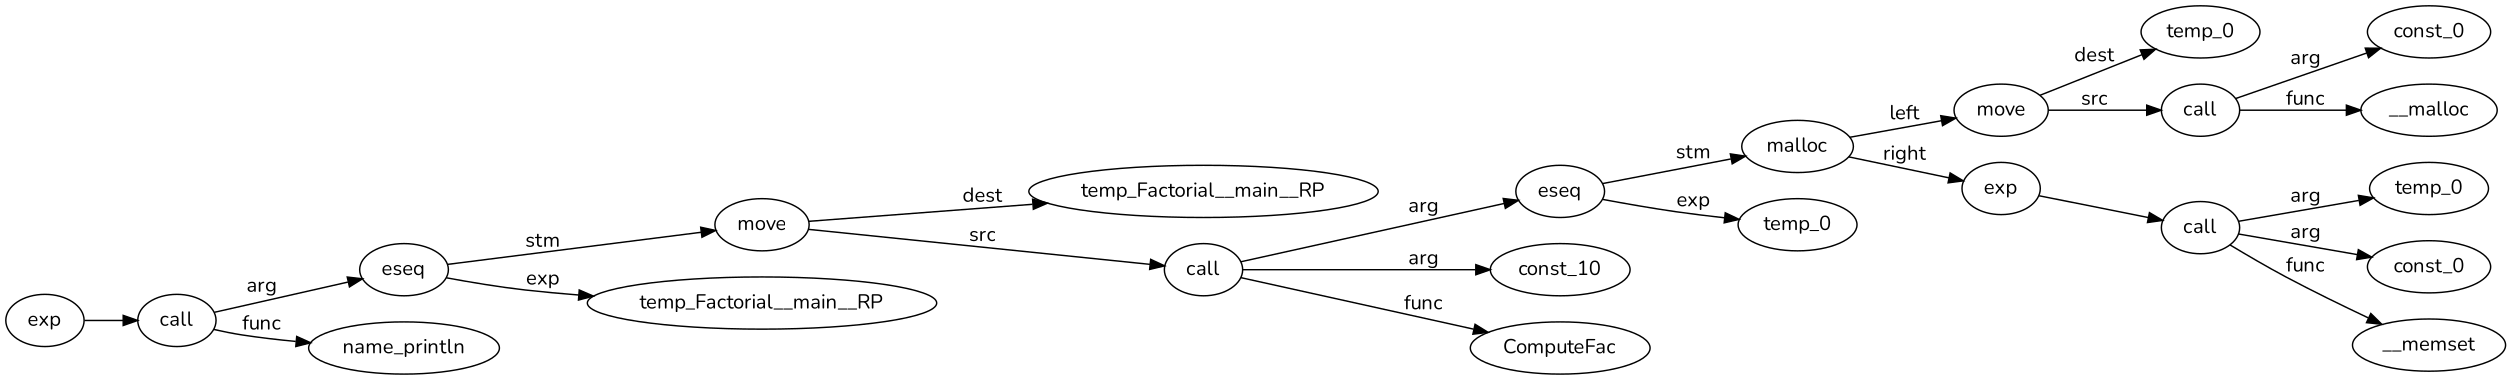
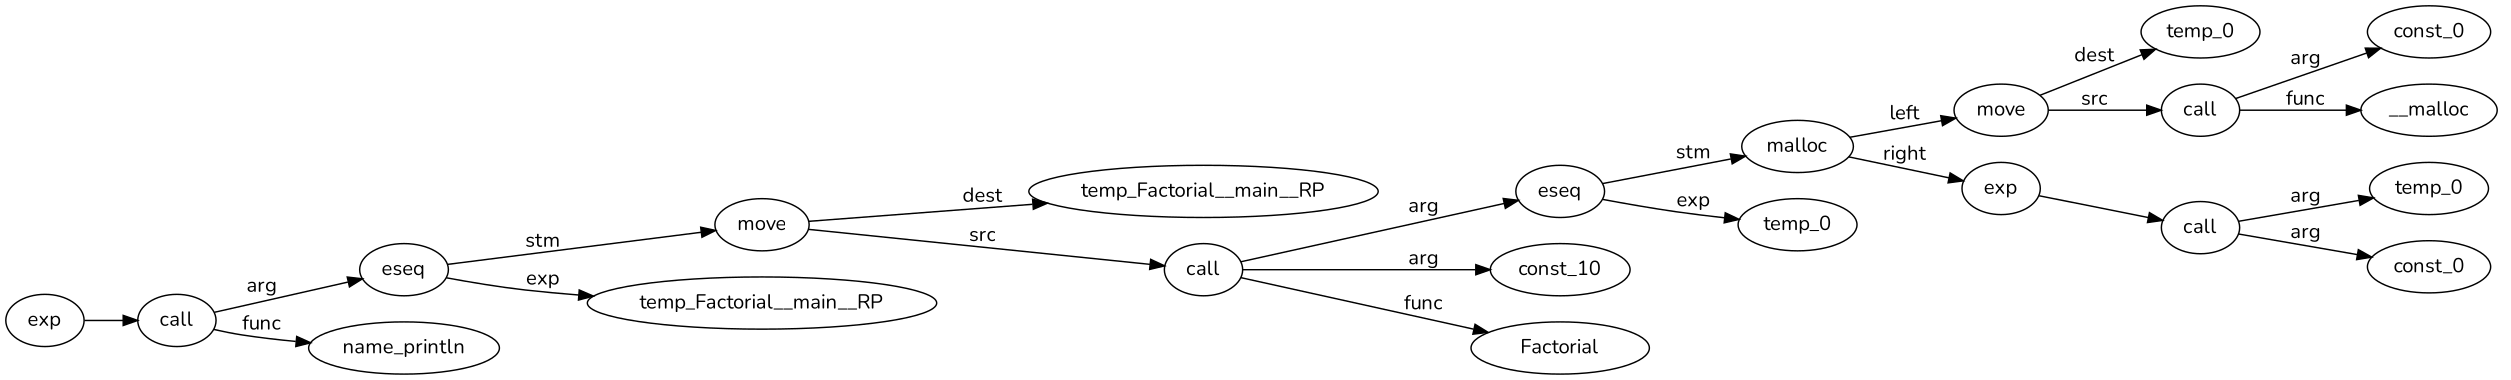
(2429, 345) -> none
(1560, 348) -> (1560, 348)
